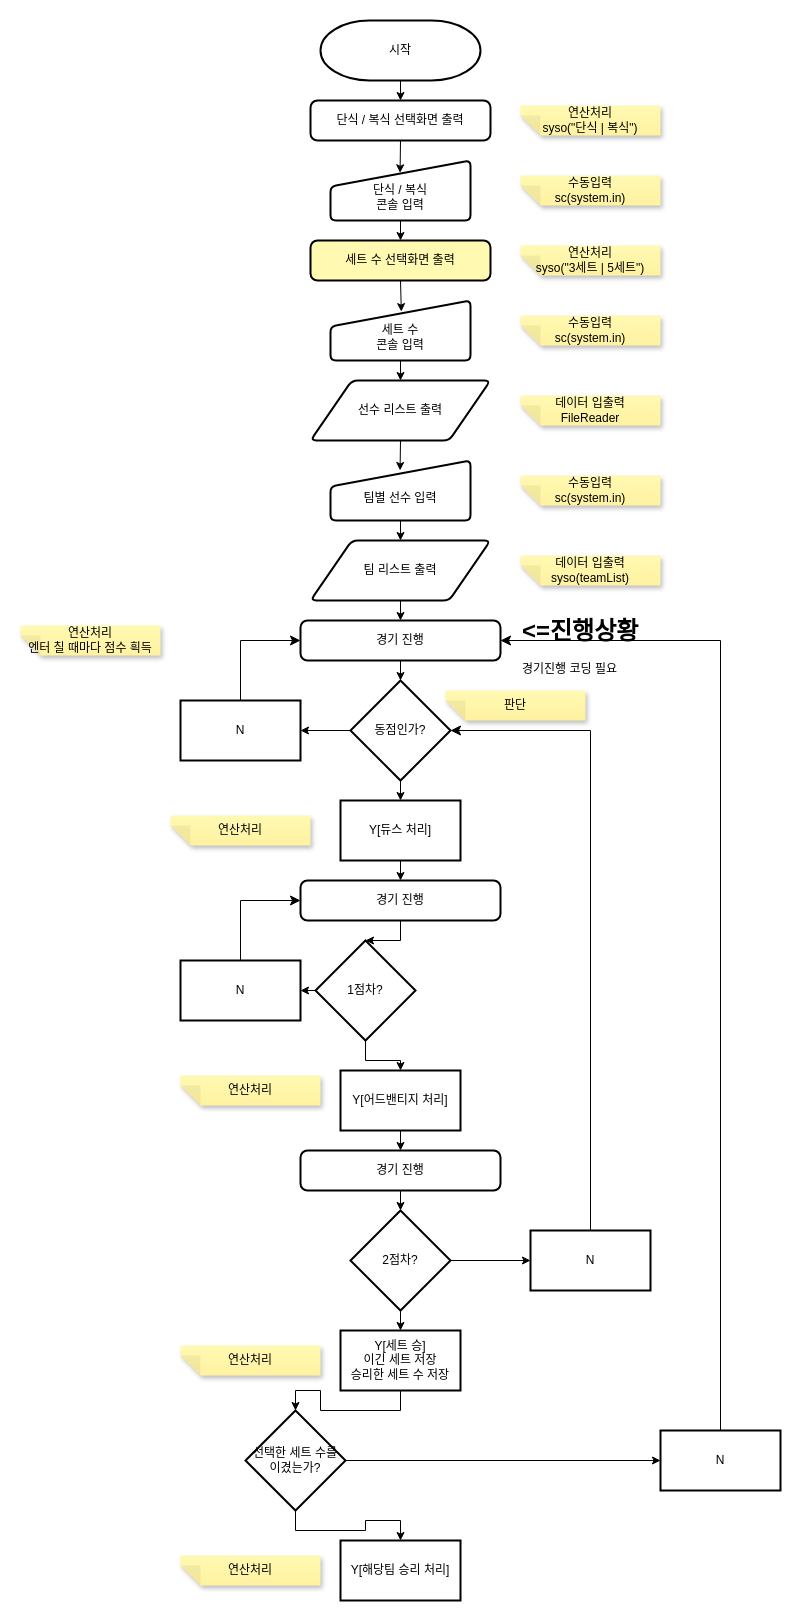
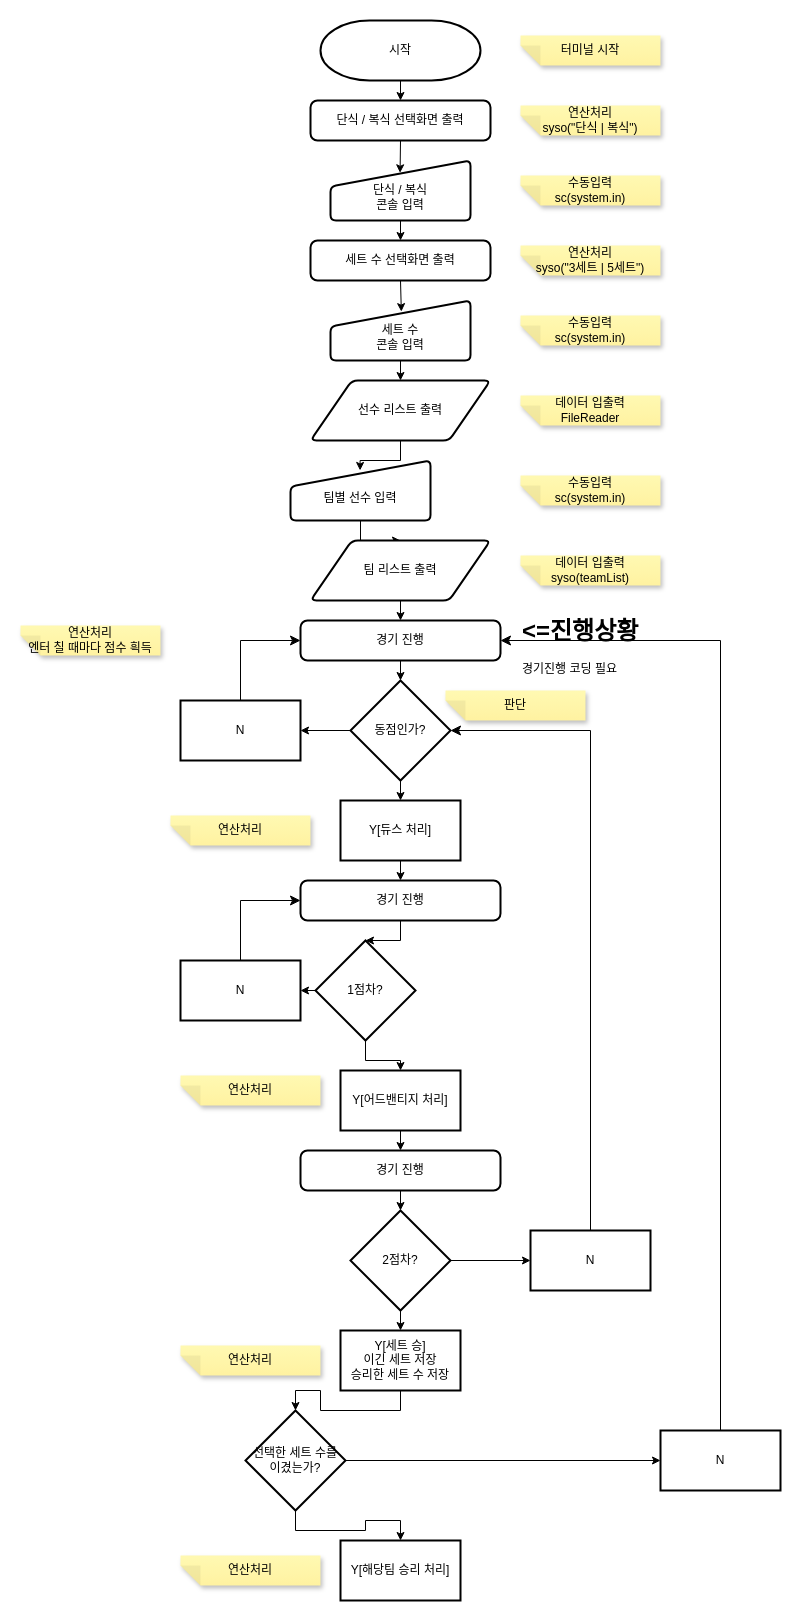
none -> (591, 51)
(401, 261) -> (401, 261)
(401, 491) -> (361, 491)
